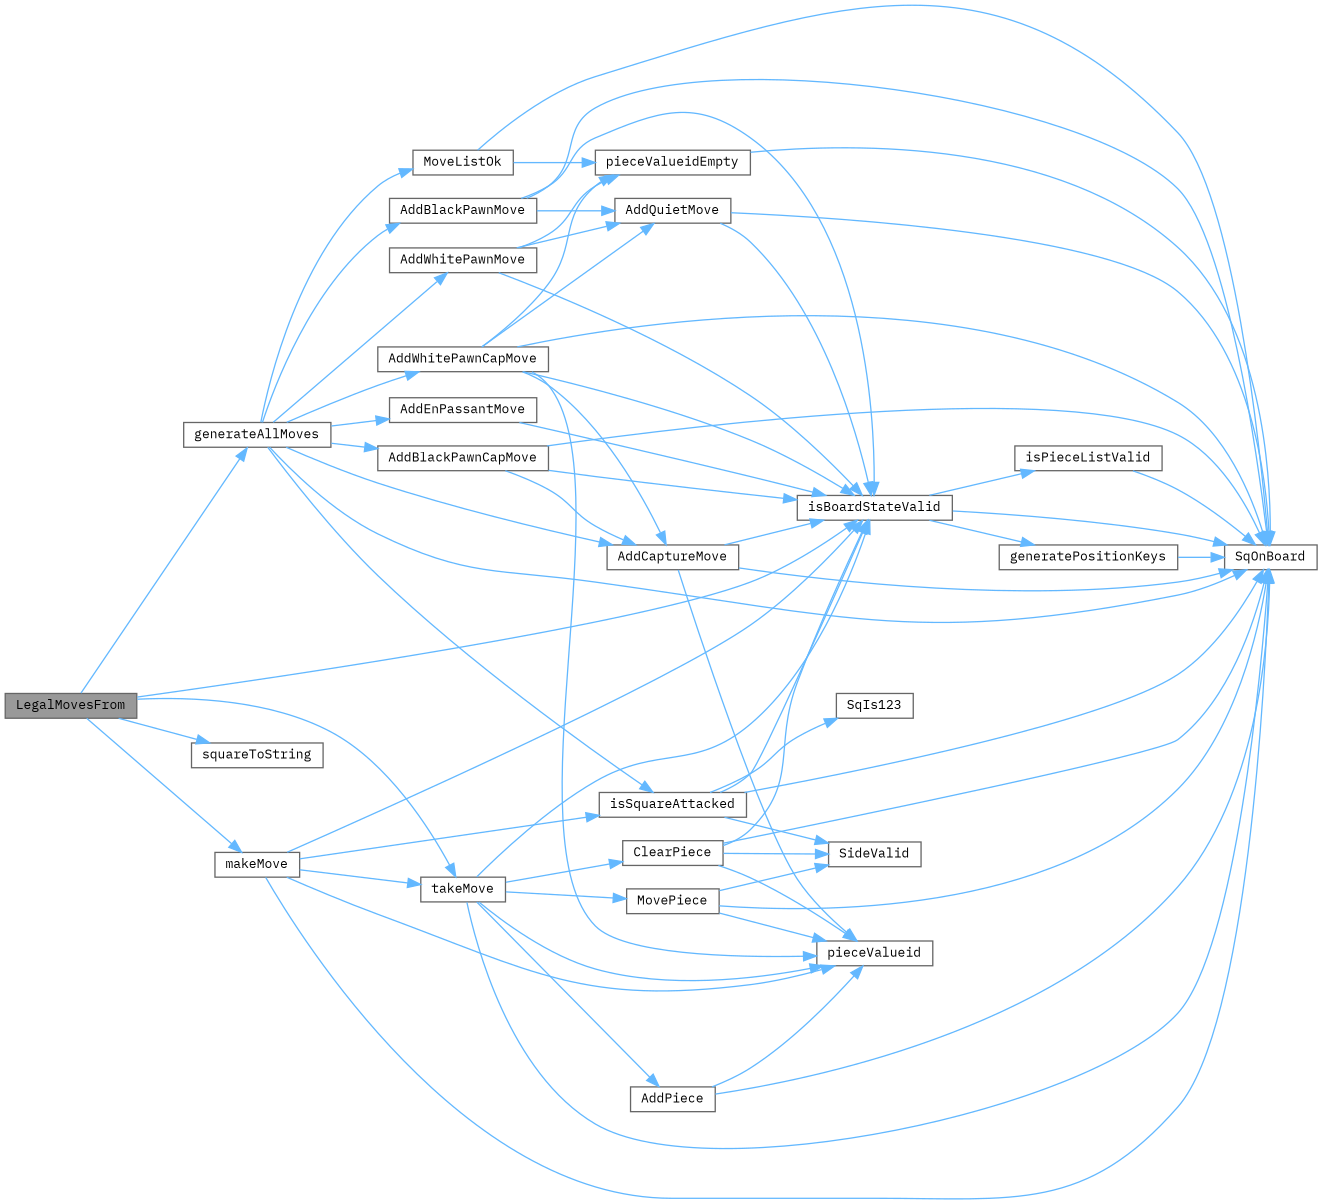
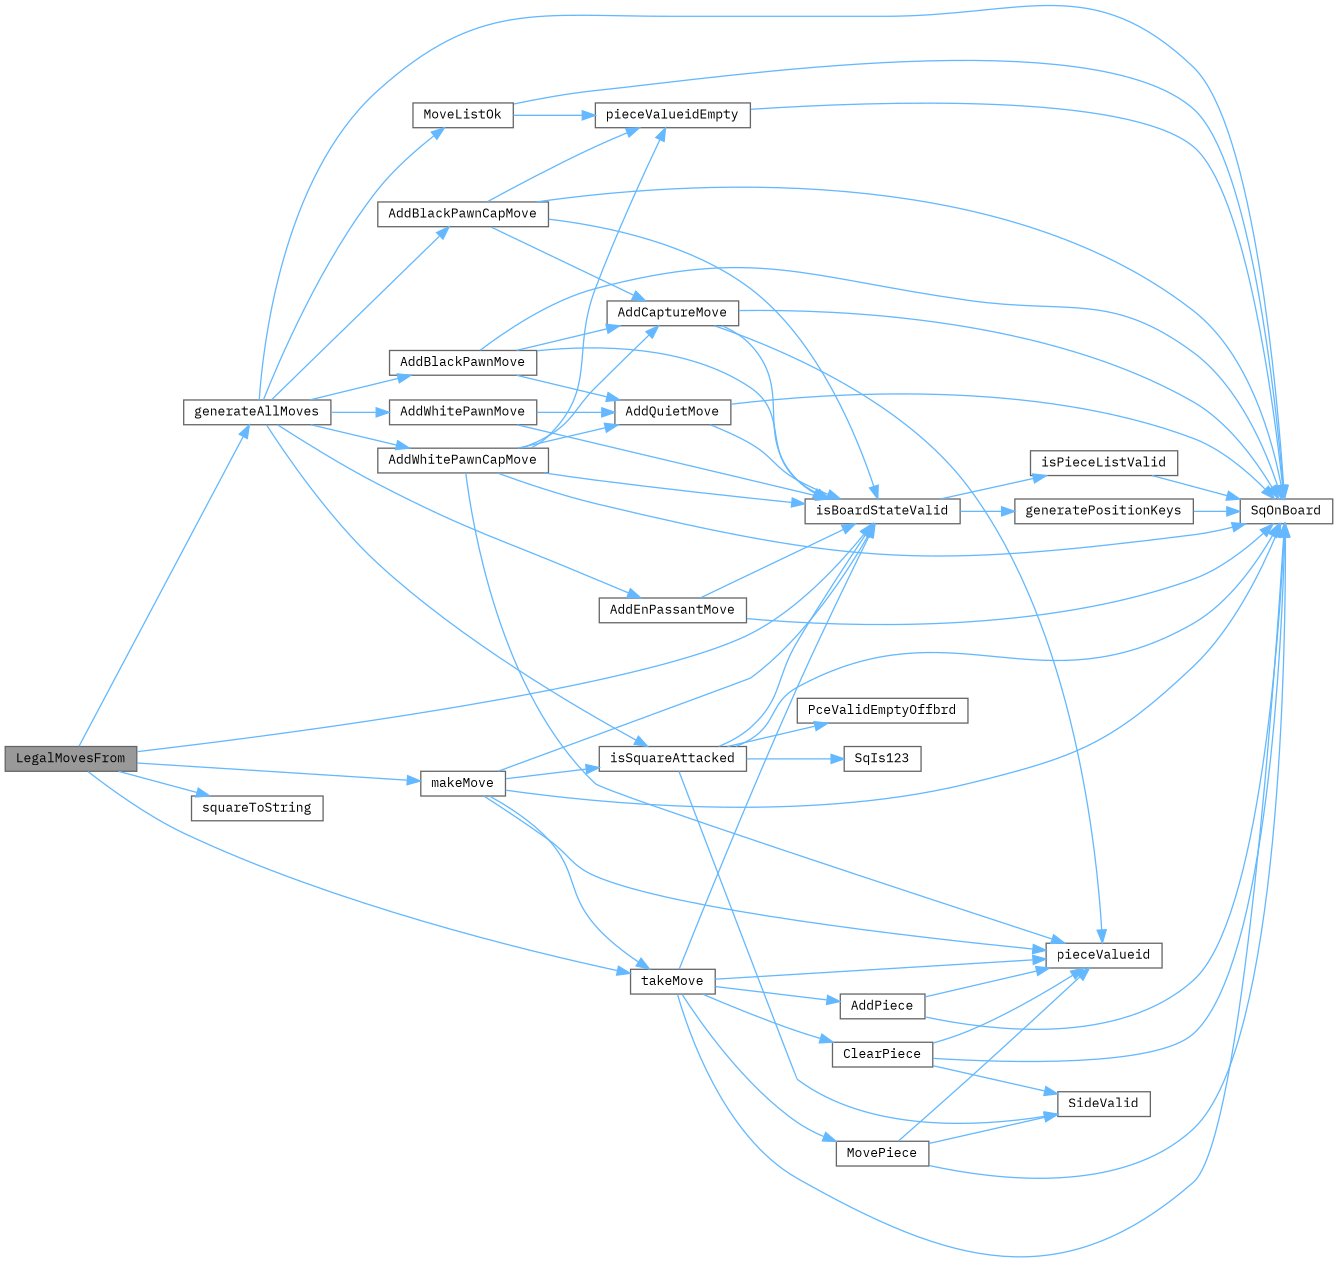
(563, 223) -> (556, 166)
(441, 502) -> (562, 340)
(1084, 521) -> (1014, 618)
none -> (883, 711)
(788, 721) -> none
